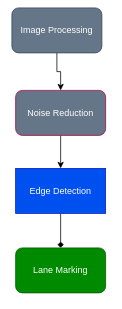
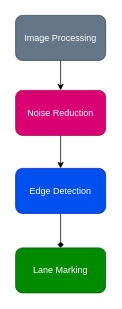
(57, 30) -> (60, 38)
(60, 113) -> (60, 113)
(60, 191) -> (60, 191)
